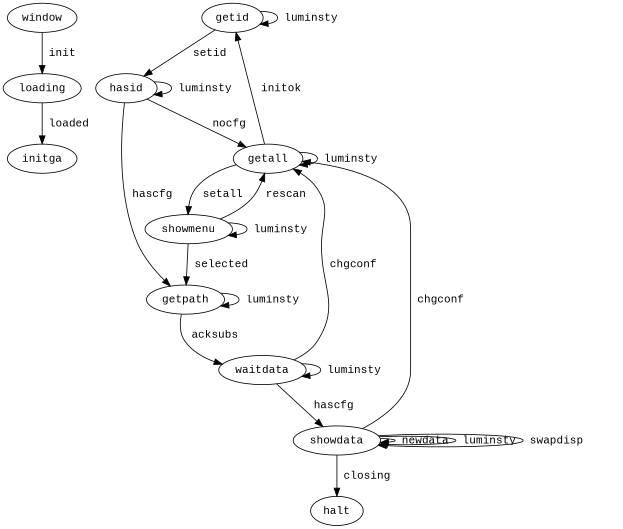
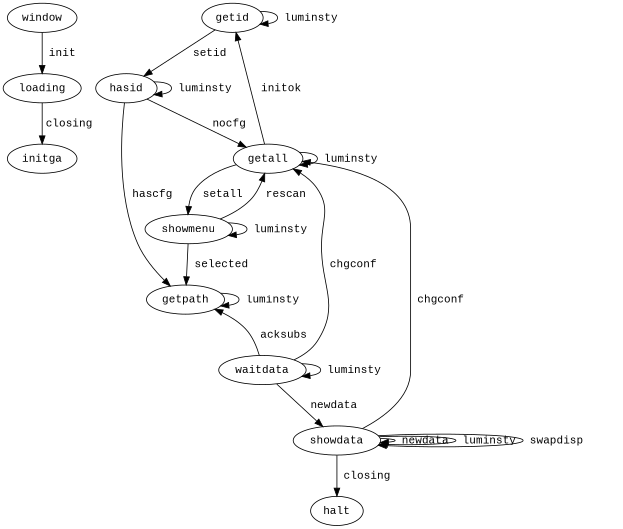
(69, 123) -> (69, 123)
(188, 345) -> (246, 329)
(334, 405) -> (334, 405)
